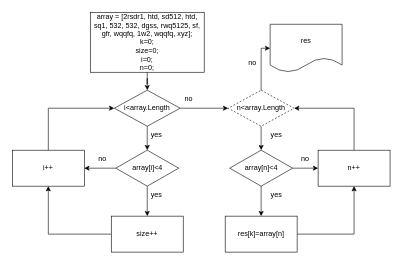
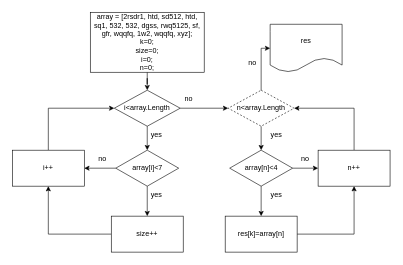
(148, 168) -> (148, 168)
